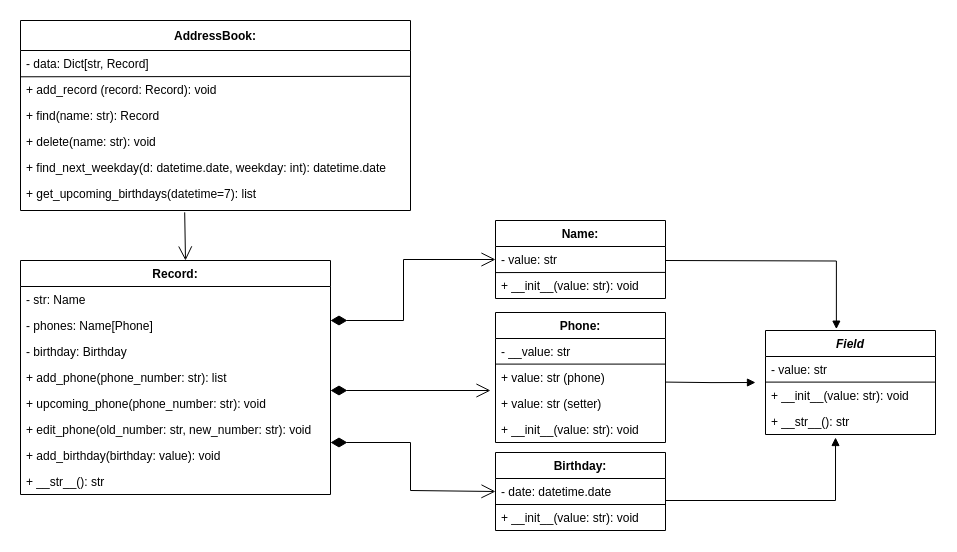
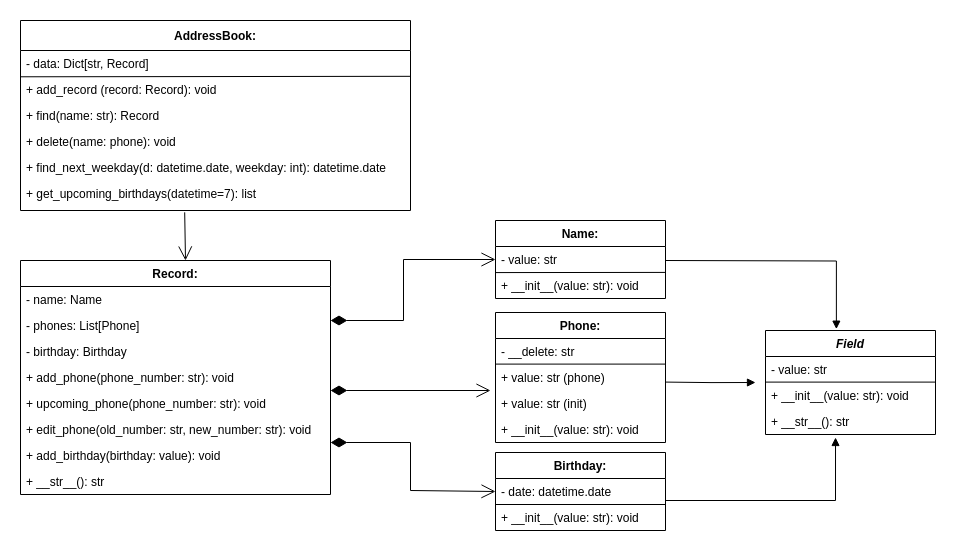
(99, 142) -> (106, 142)
(58, 300) -> (62, 300)
(92, 326) -> (90, 326)
(542, 352) -> (545, 352)
(136, 378) -> (138, 378)
(564, 404) -> (554, 404)
